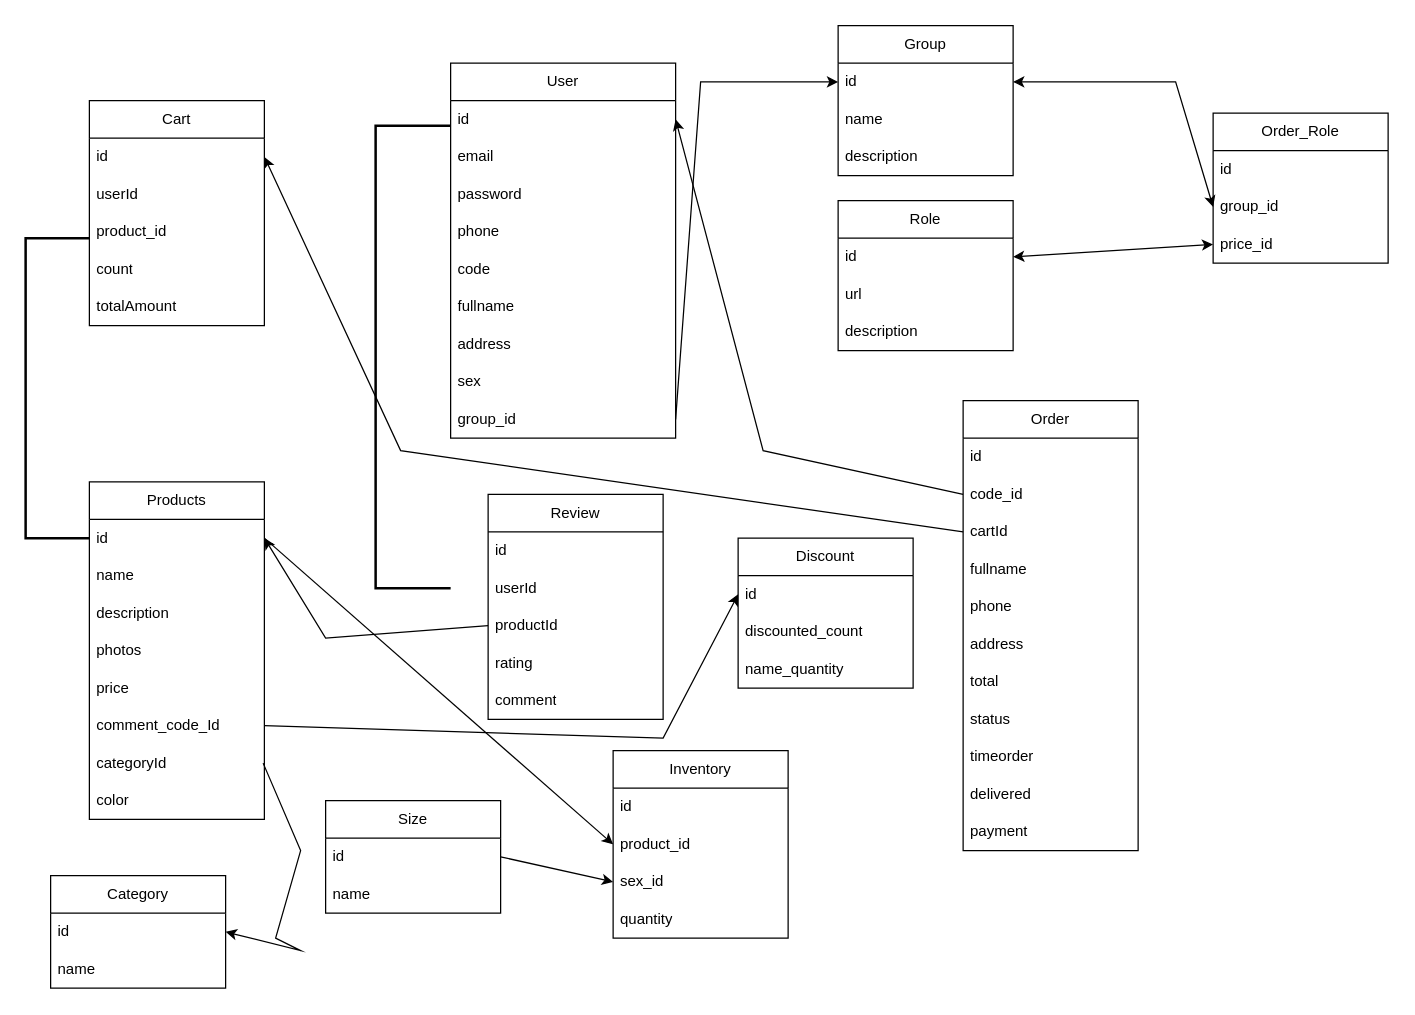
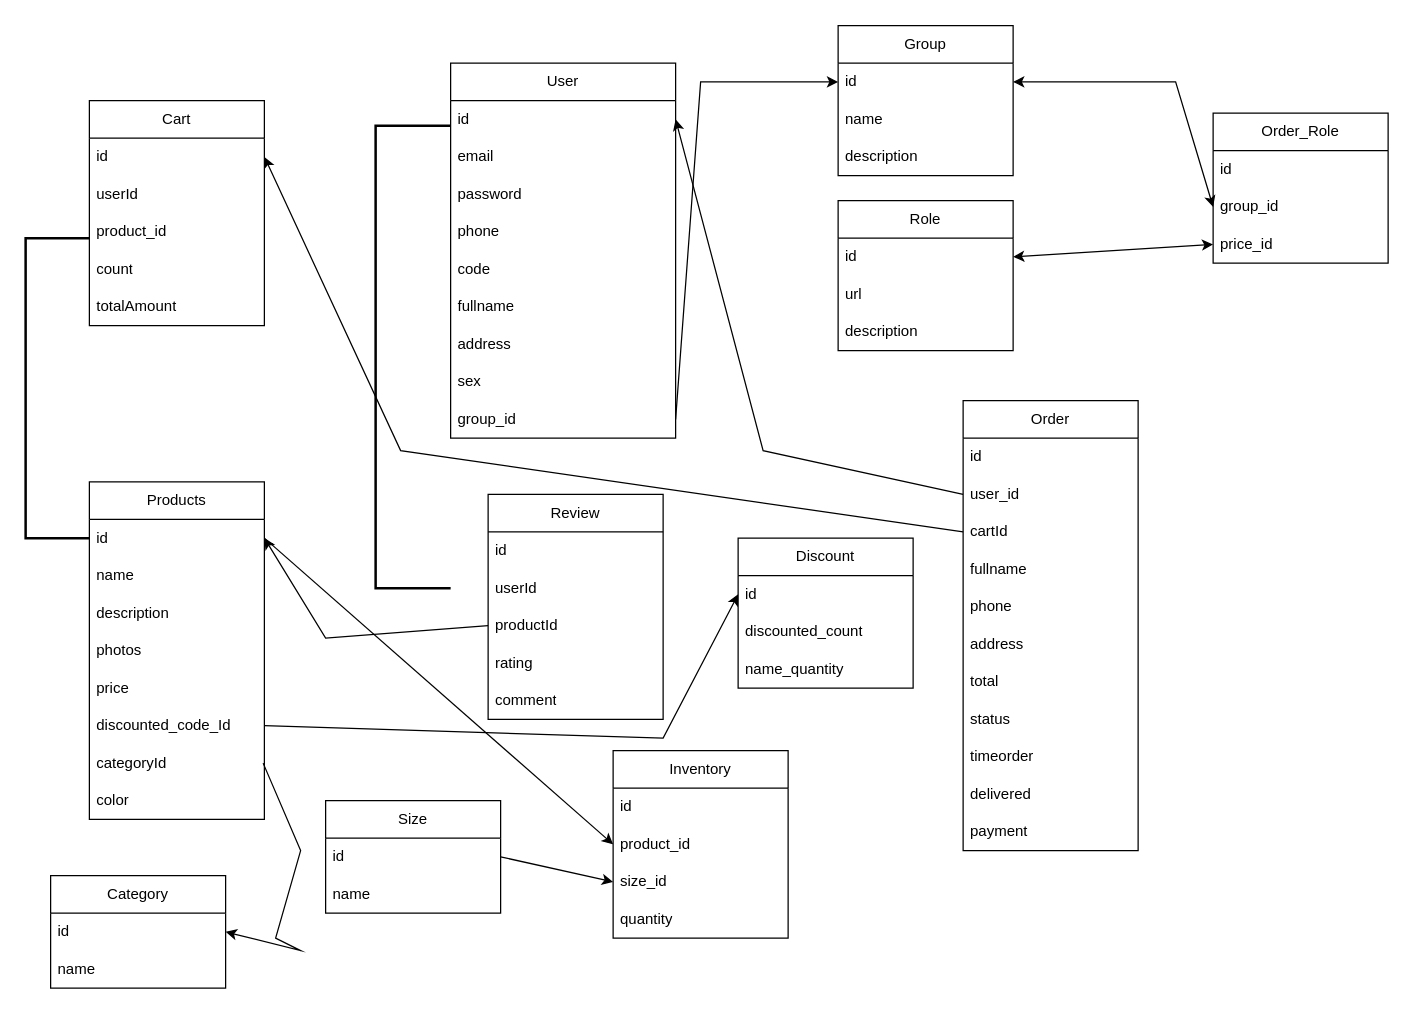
(998, 494) -> (998, 494)
(160, 726) -> (171, 726)
(644, 882) -> (646, 882)
